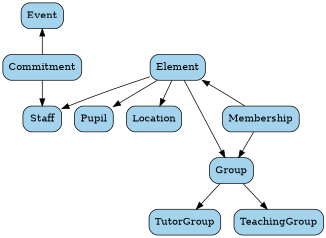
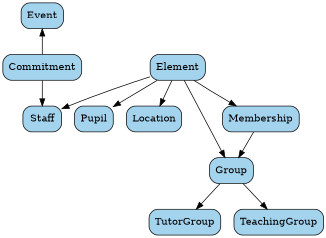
(227, 95) -> (212, 92)
